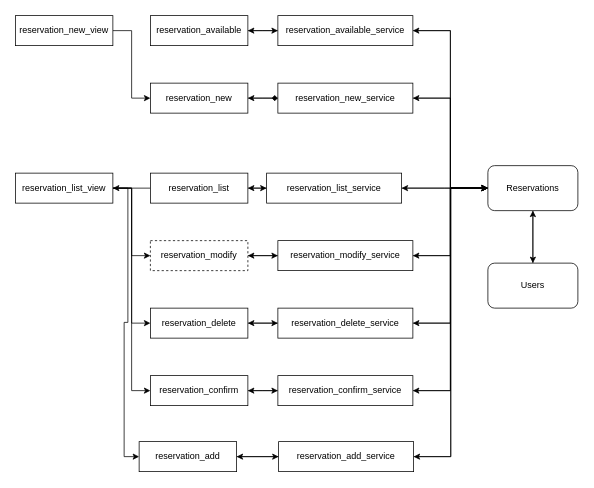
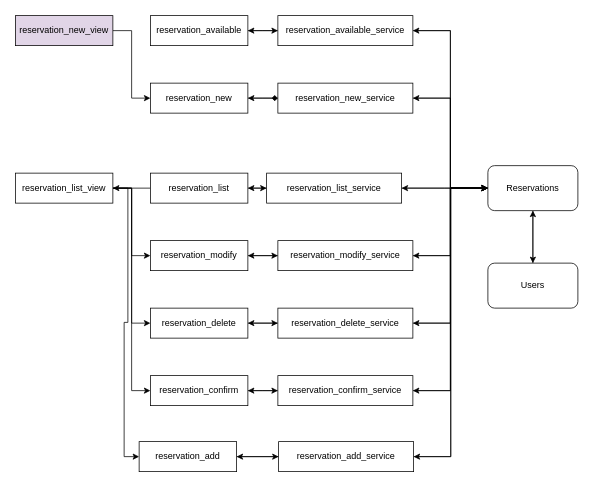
(64, 30) -> (64, 30)
(199, 255) -> (199, 255)
